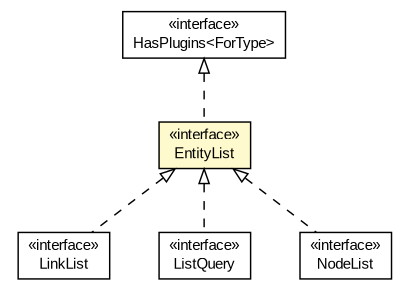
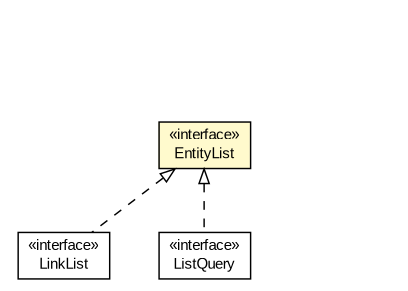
(204, 35) -> none
(345, 256) -> none
